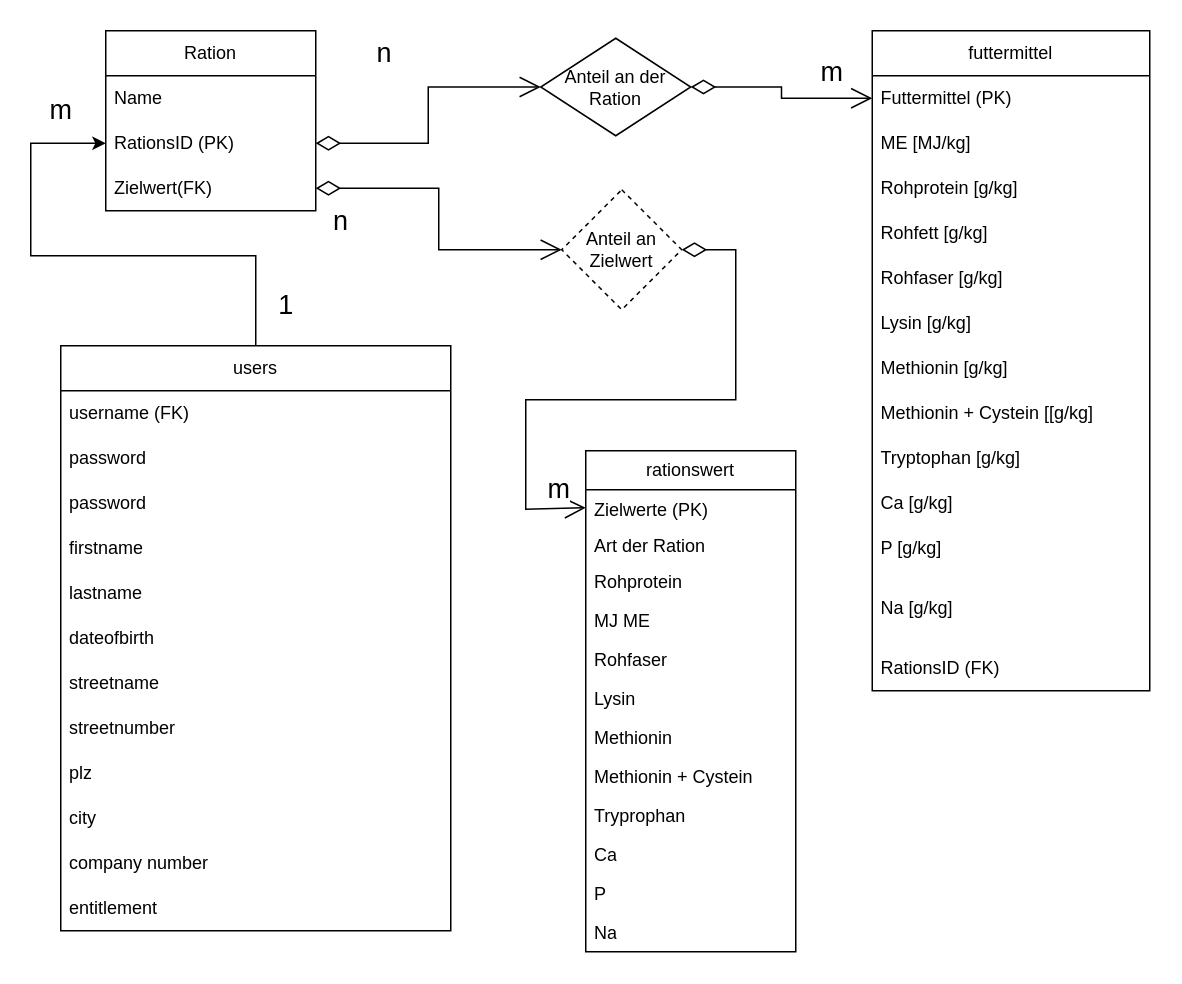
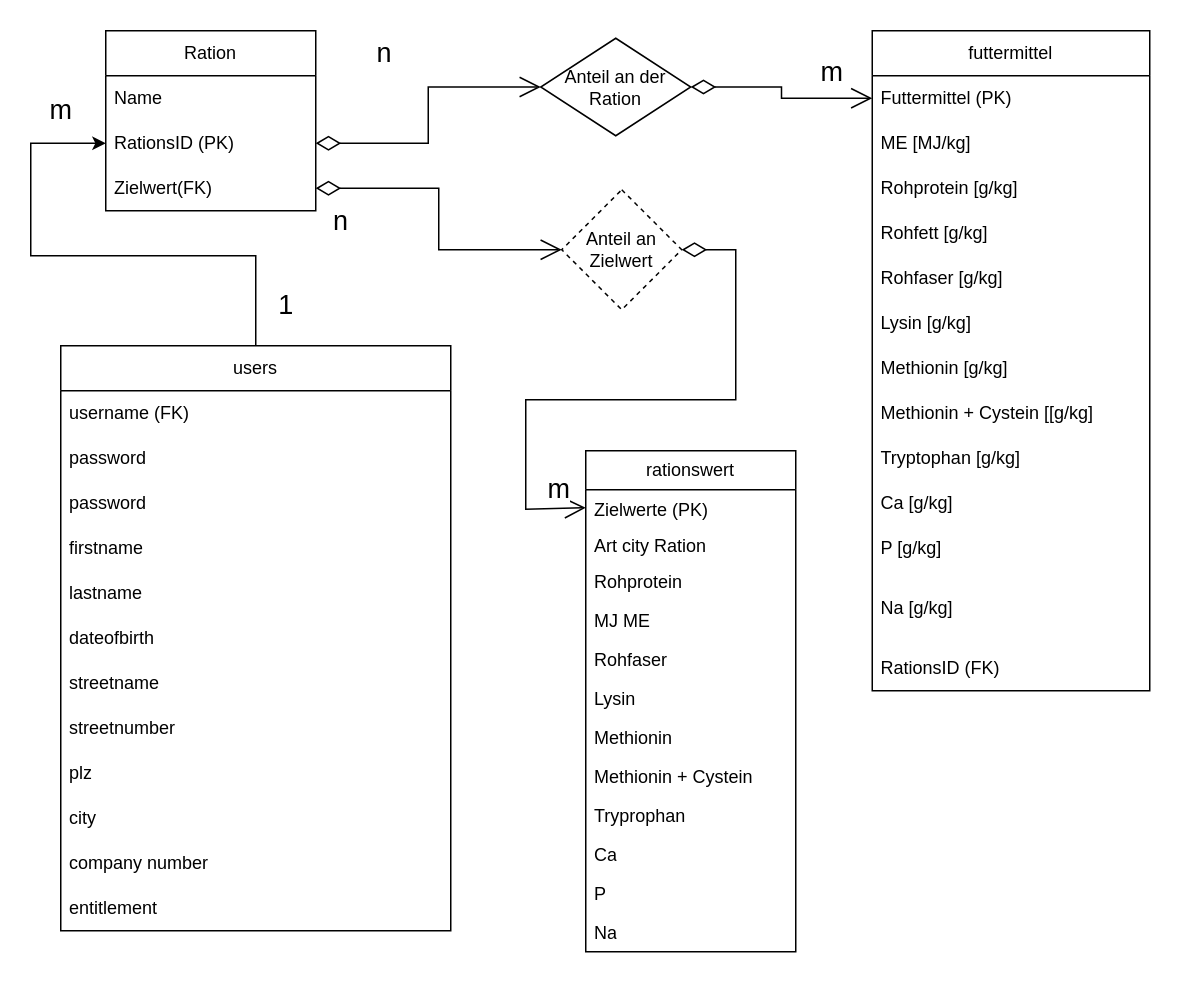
(658, 547) -> (661, 547)
